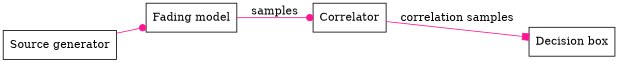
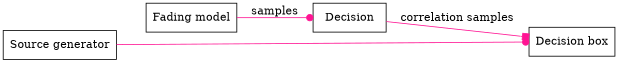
(350, 18) -> (350, 18)
(128, 31) -> (319, 43)
